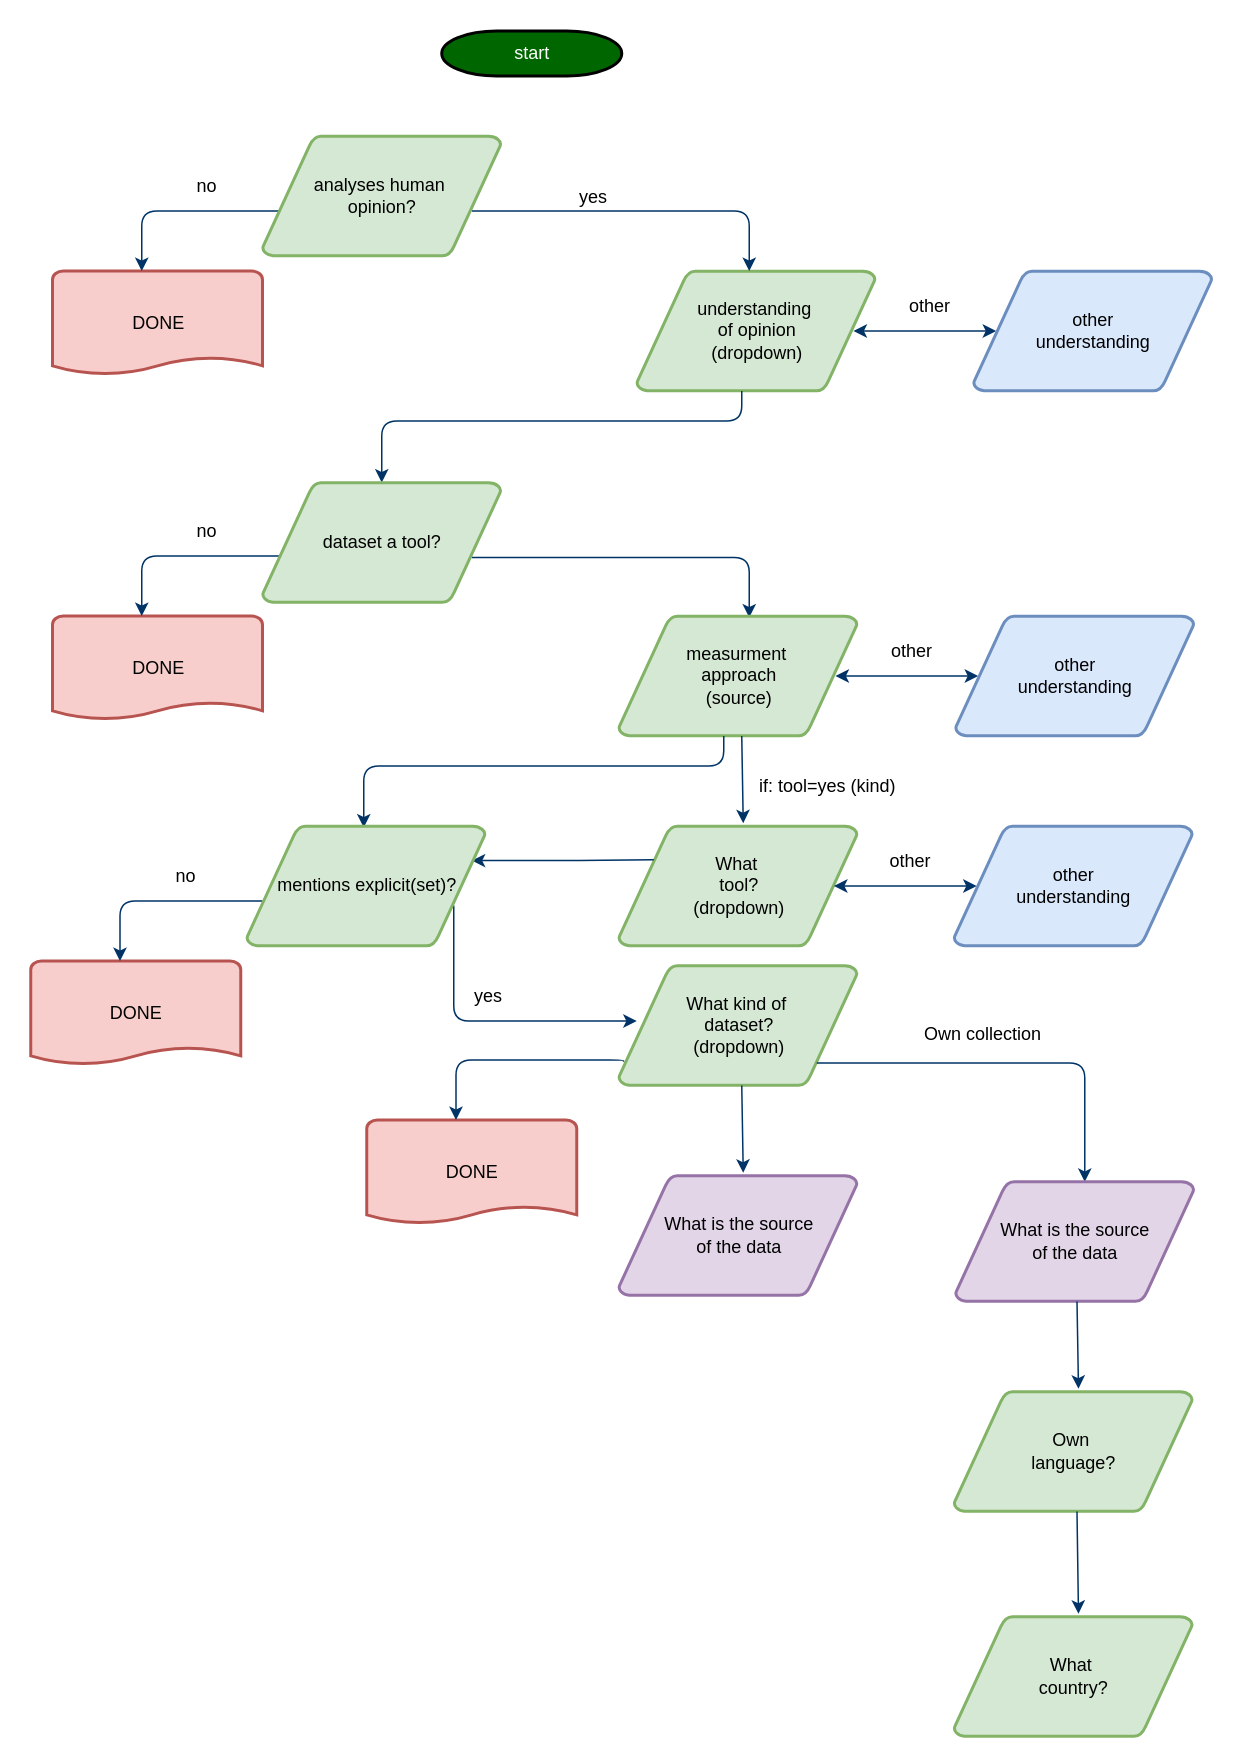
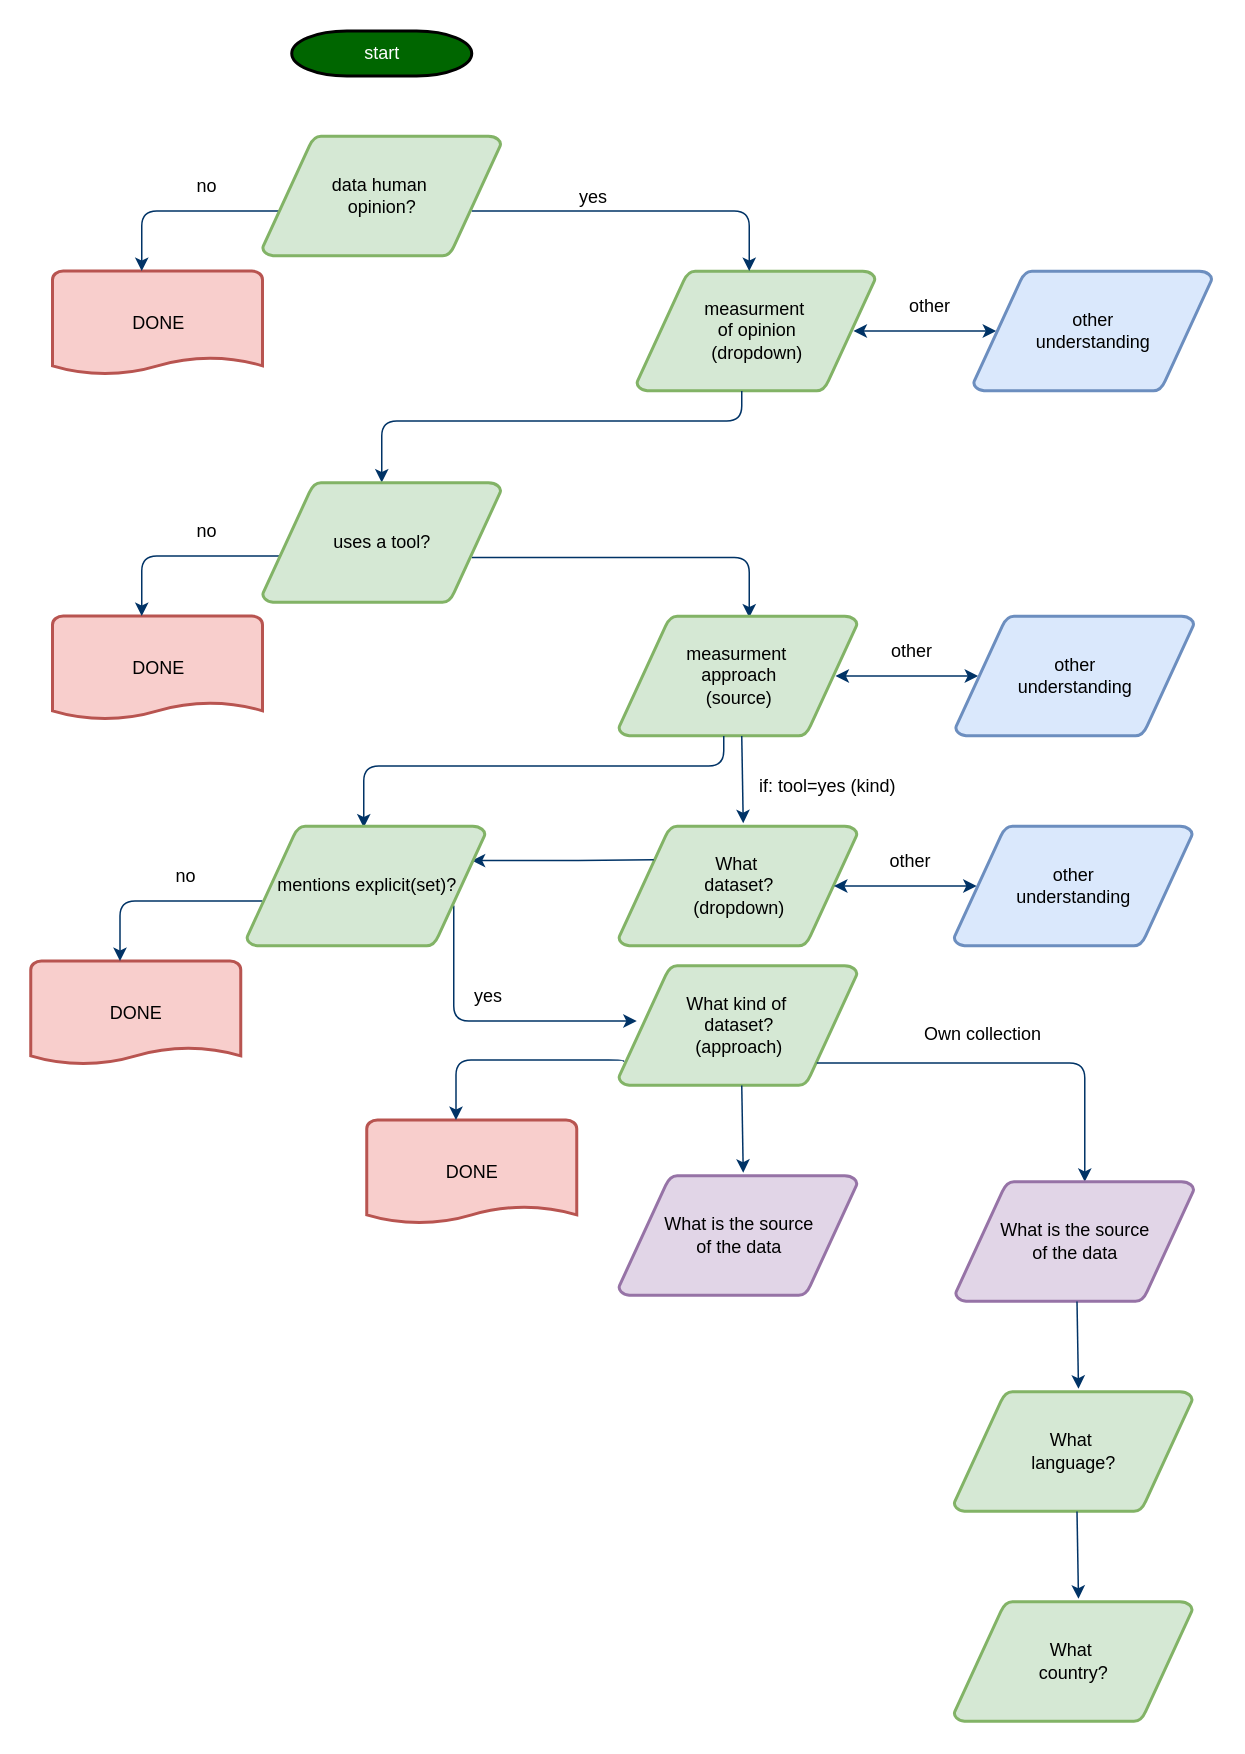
(532, 53) -> (382, 53)
(383, 196) -> (383, 196)
(758, 331) -> (758, 331)
(383, 542) -> (383, 542)
(740, 886) -> (740, 886)
(740, 1025) -> (740, 1025)
(1074, 1451) -> (1074, 1451)
(1073, 1676) -> (1073, 1661)
